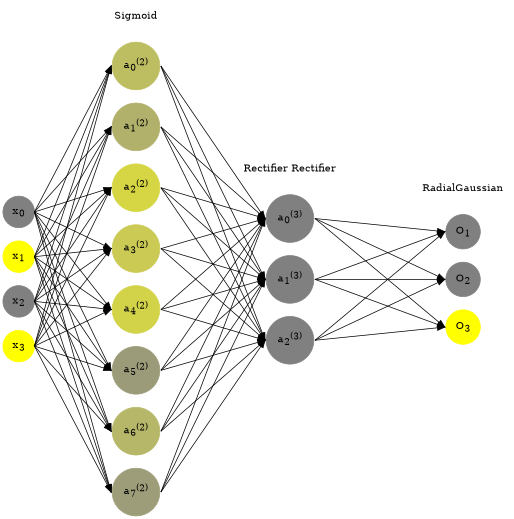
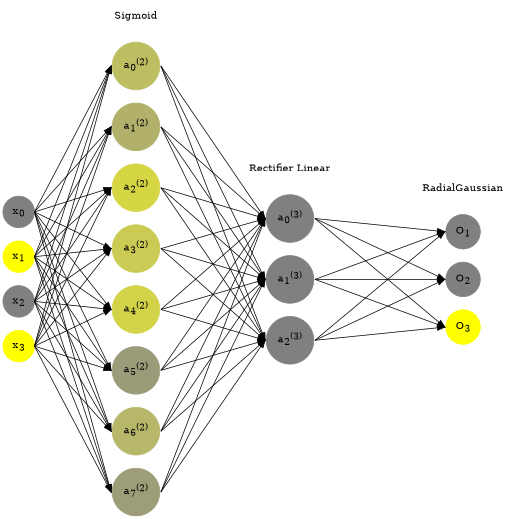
(290, 169) -> (290, 169)
